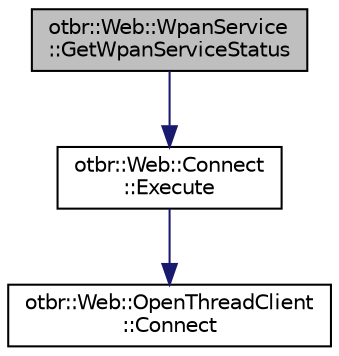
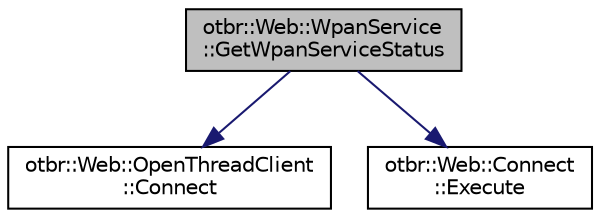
(170, 236) -> (255, 102)
